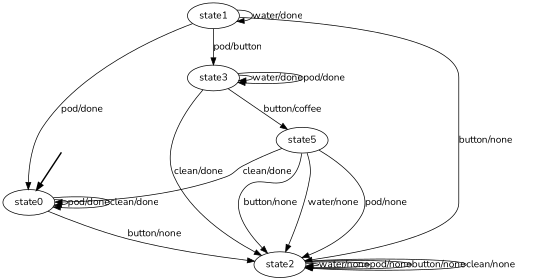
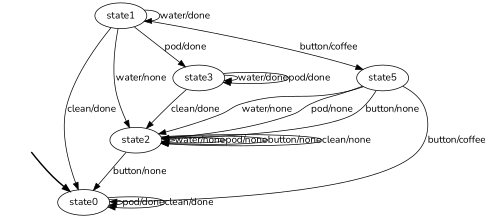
(238, 47) -> (186, 47)
(255, 107) -> (251, 41)
(82, 109) -> (92, 109)
(486, 140) -> (141, 78)
(267, 171) -> (457, 140)
(146, 243) -> (112, 169)
